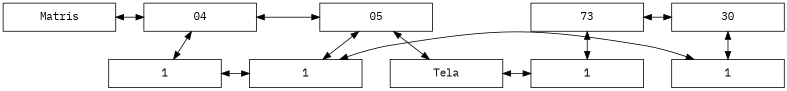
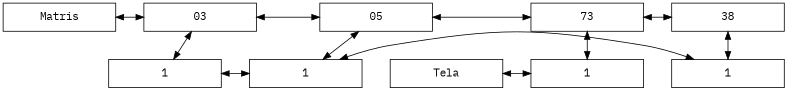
(200, 17) -> (200, 17)
(728, 17) -> (728, 17)
(413, 47) -> (482, 17)
